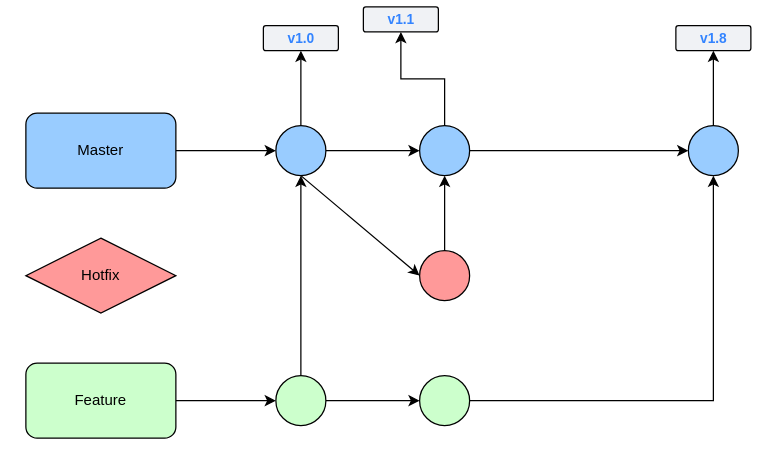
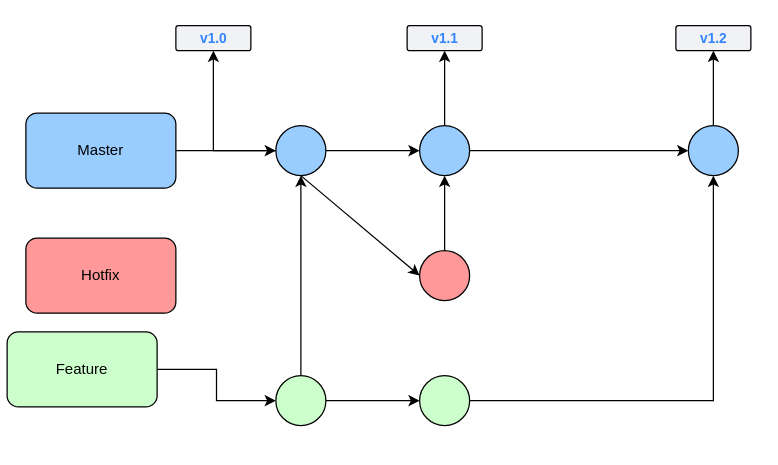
(401, 19) -> (444, 38)
(301, 38) -> (213, 38)
(714, 38) -> (714, 38)
(101, 276) -> (101, 276)
(101, 401) -> (82, 369)
